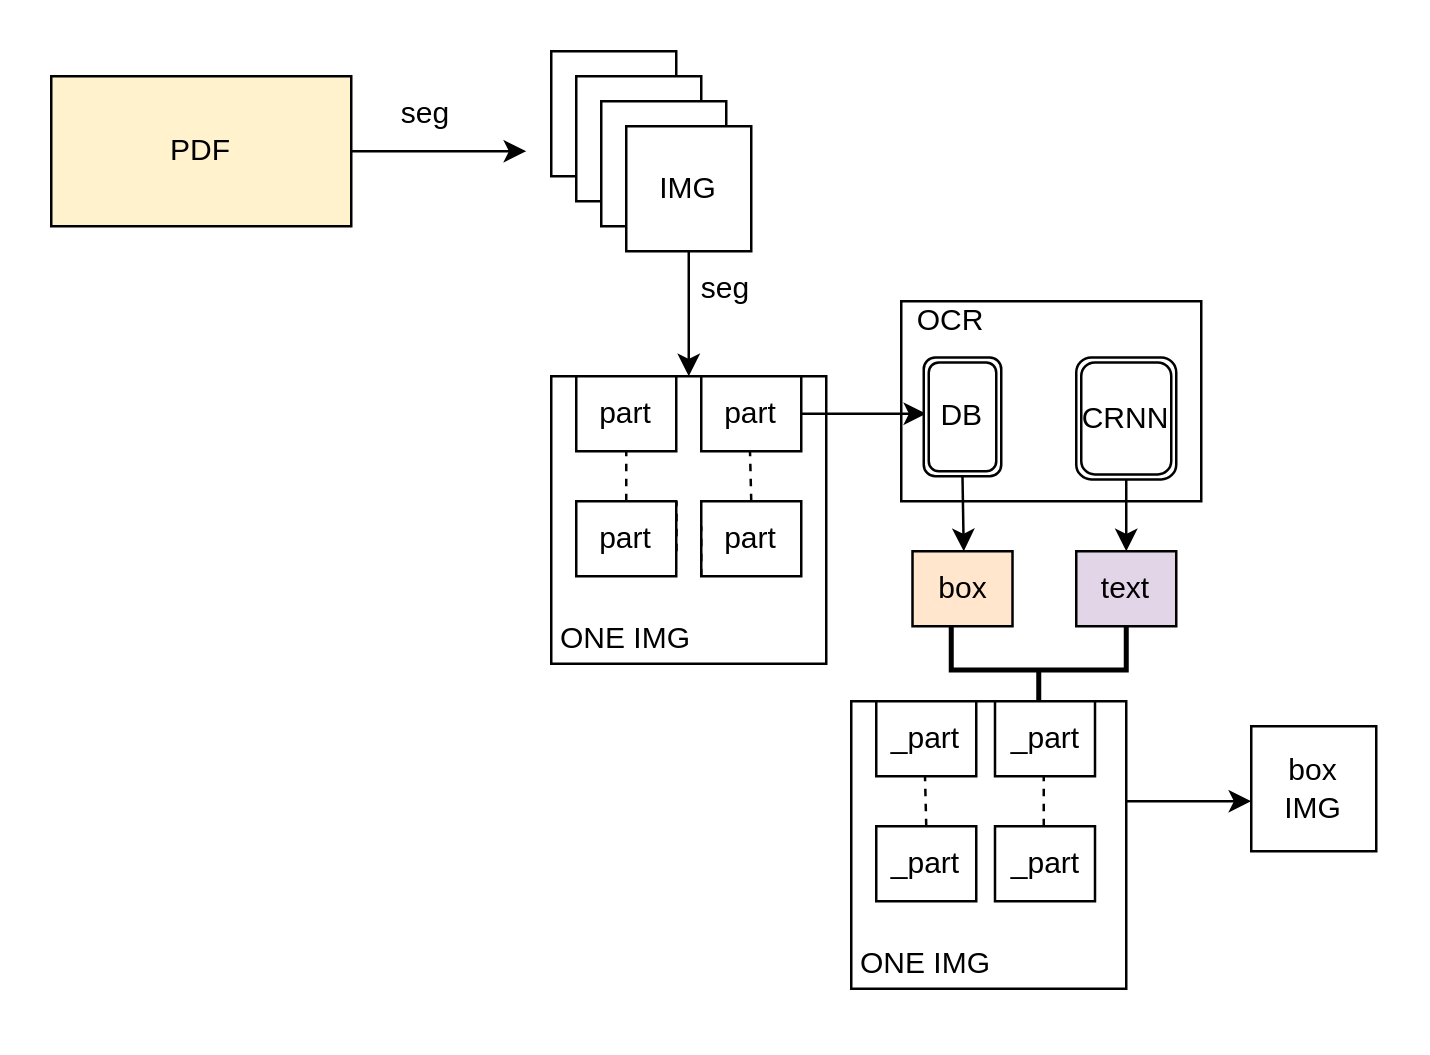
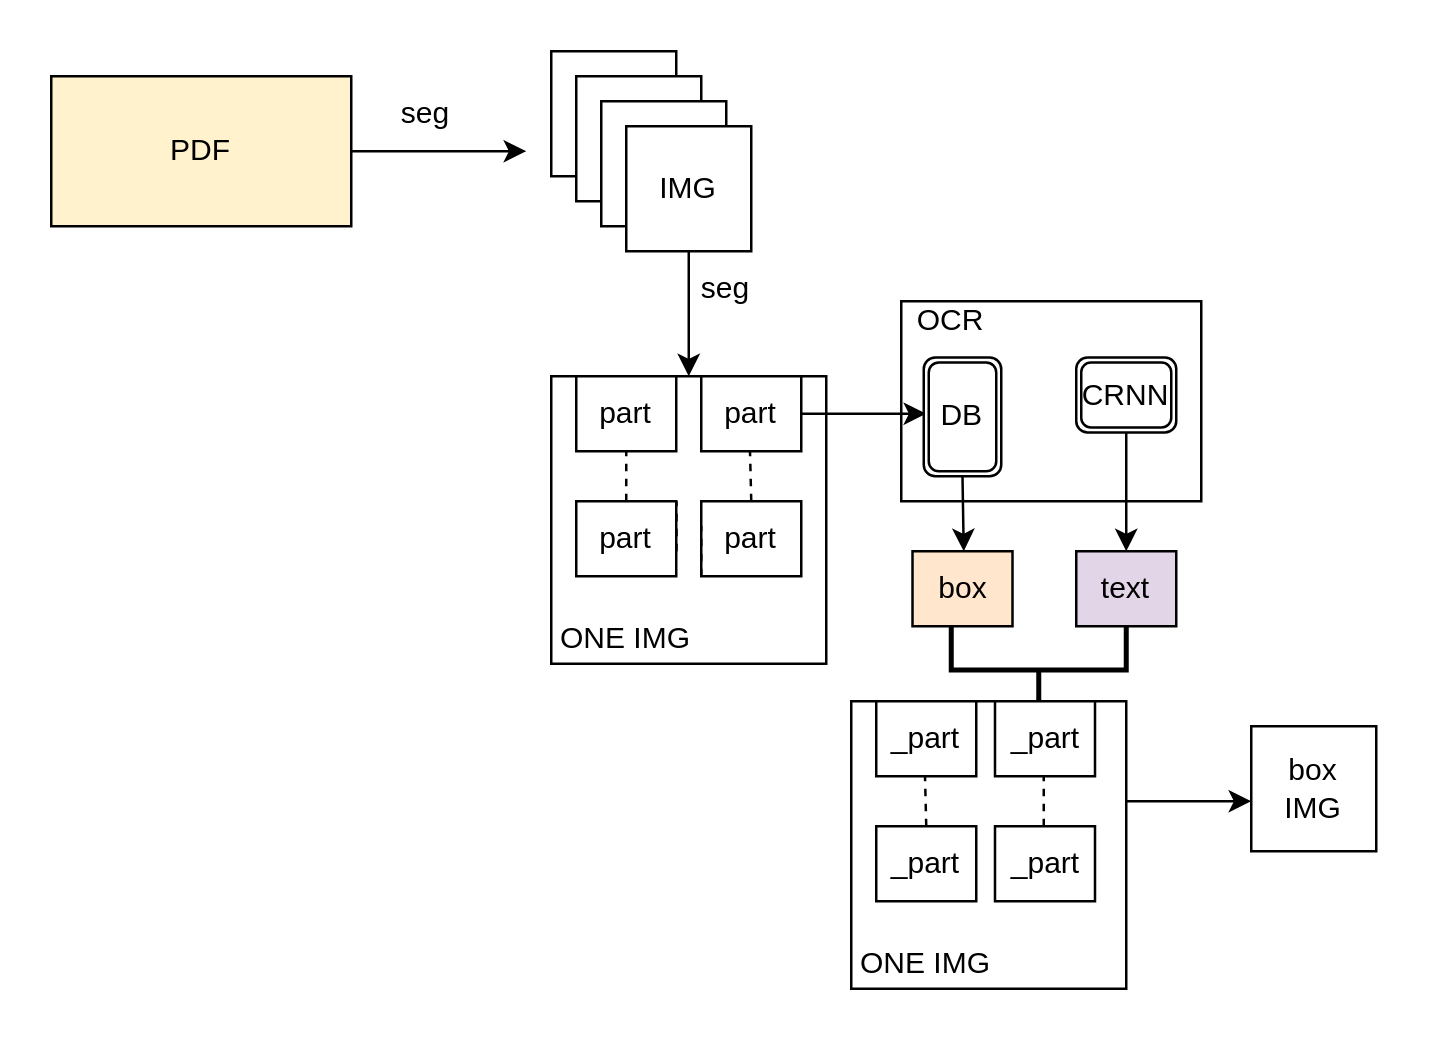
(1126, 418) -> (1126, 395)
